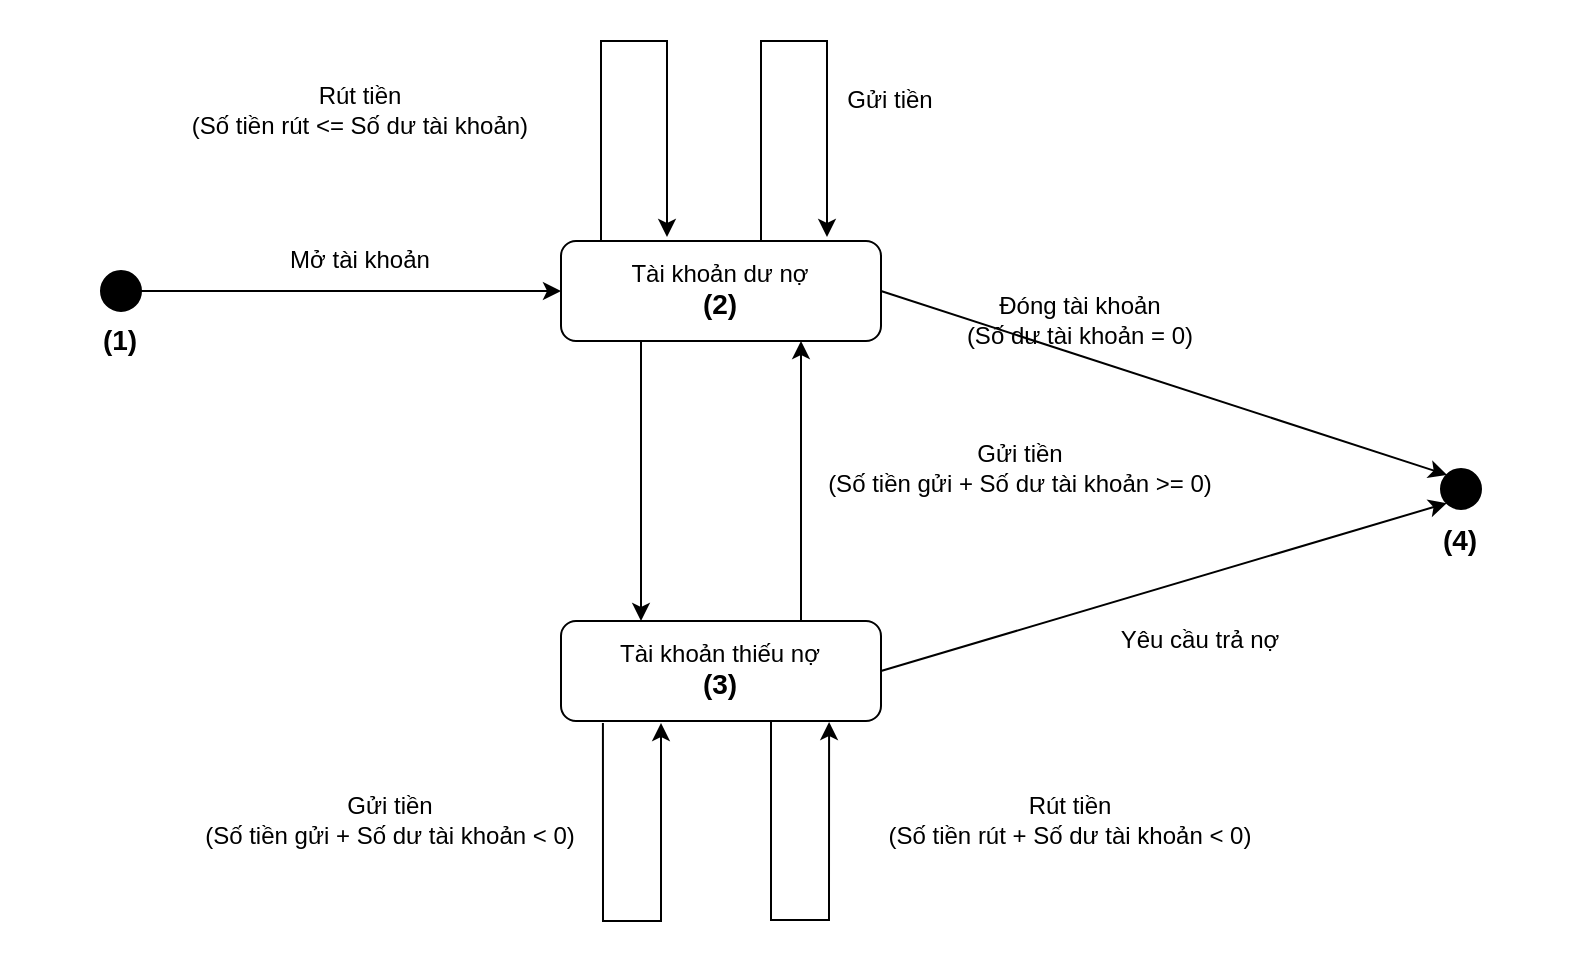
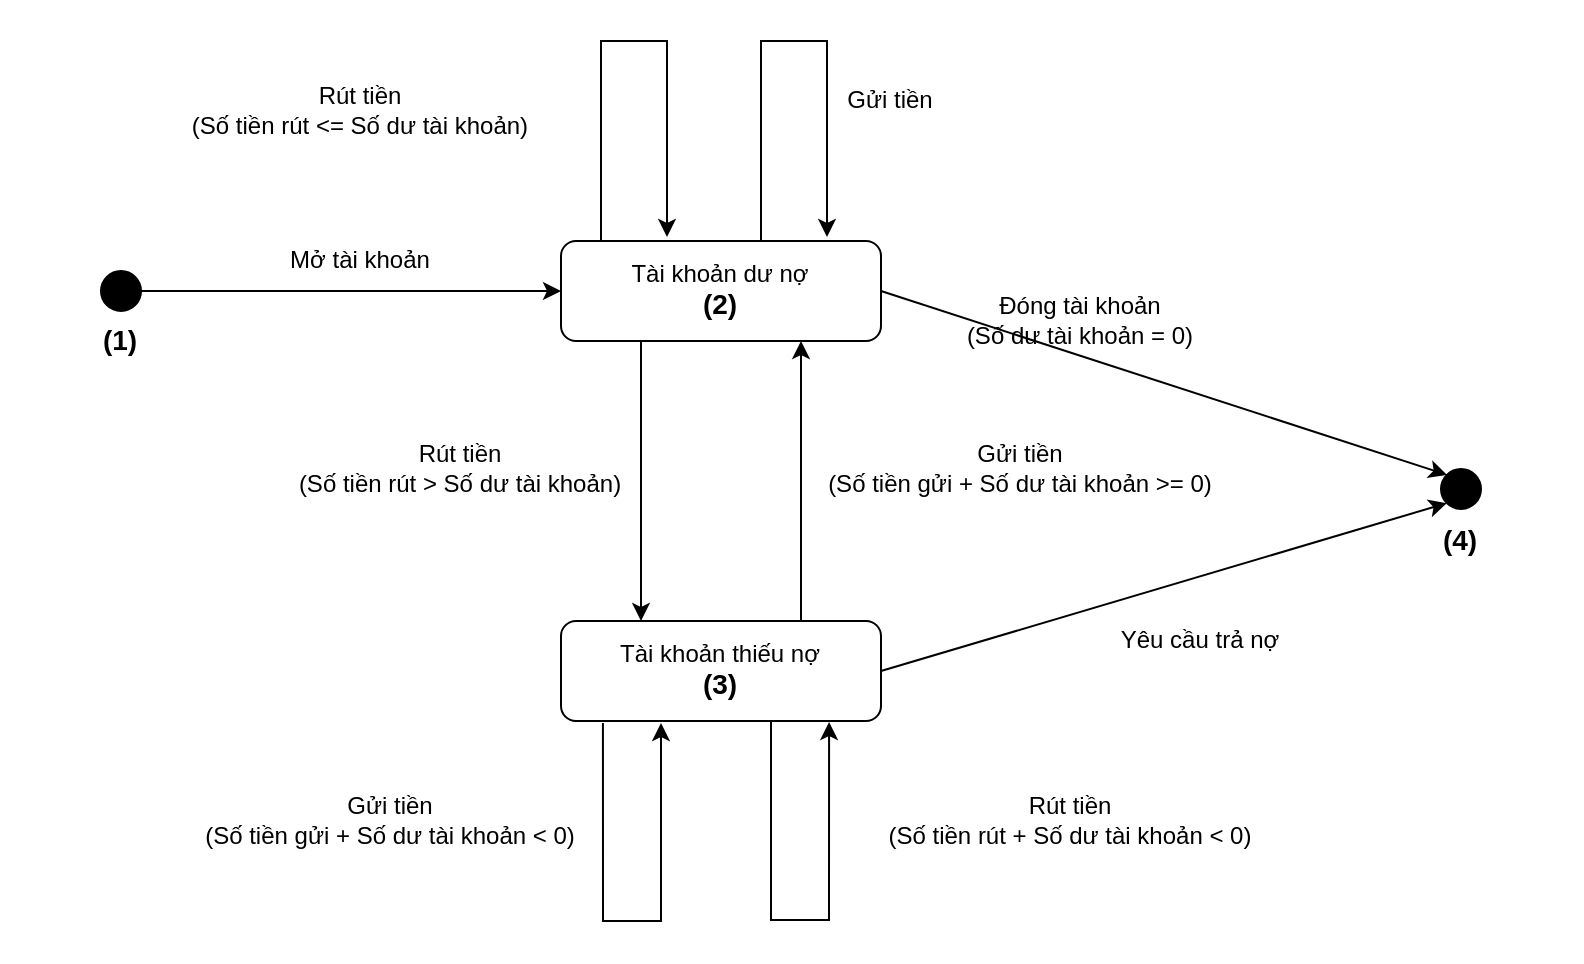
none -> (461, 469)
